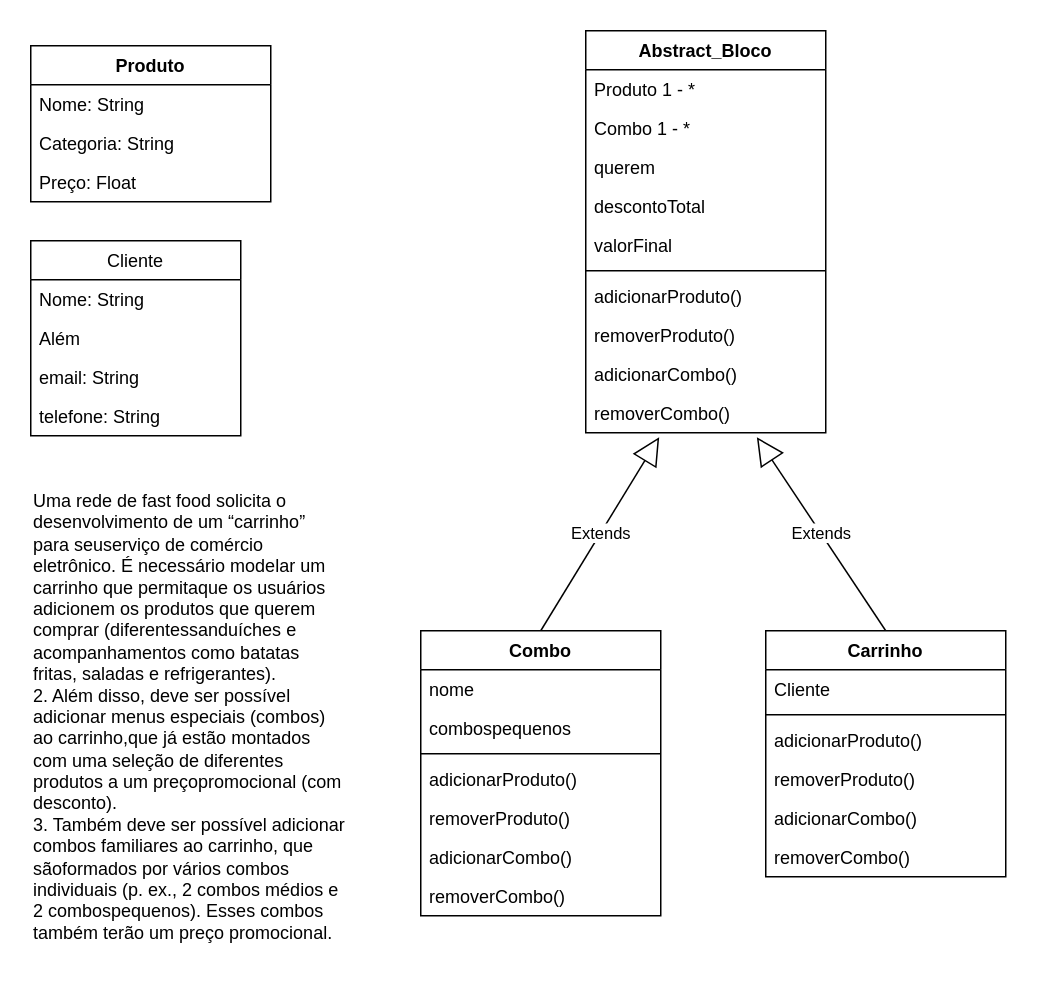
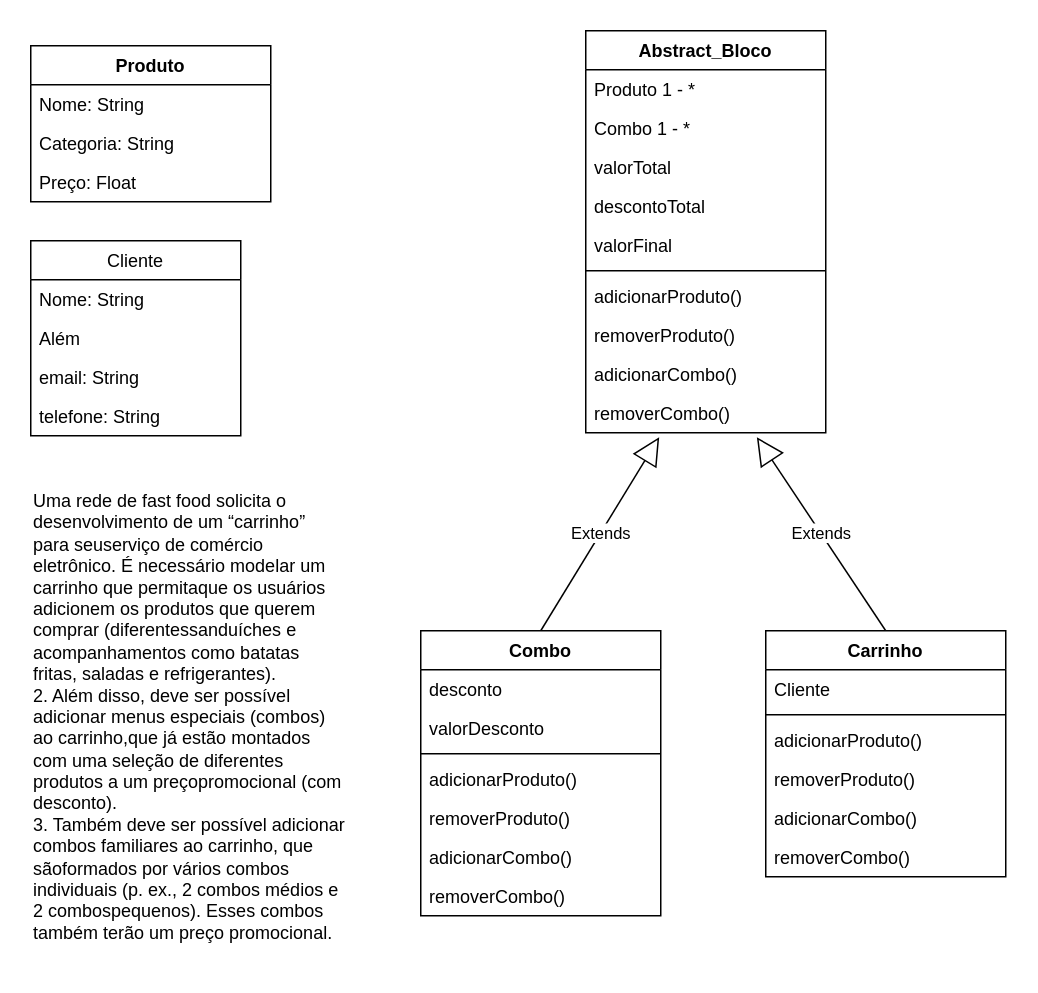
(624, 168) -> (640, 168)
(449, 690) -> (469, 690)
(500, 729) -> (492, 729)
